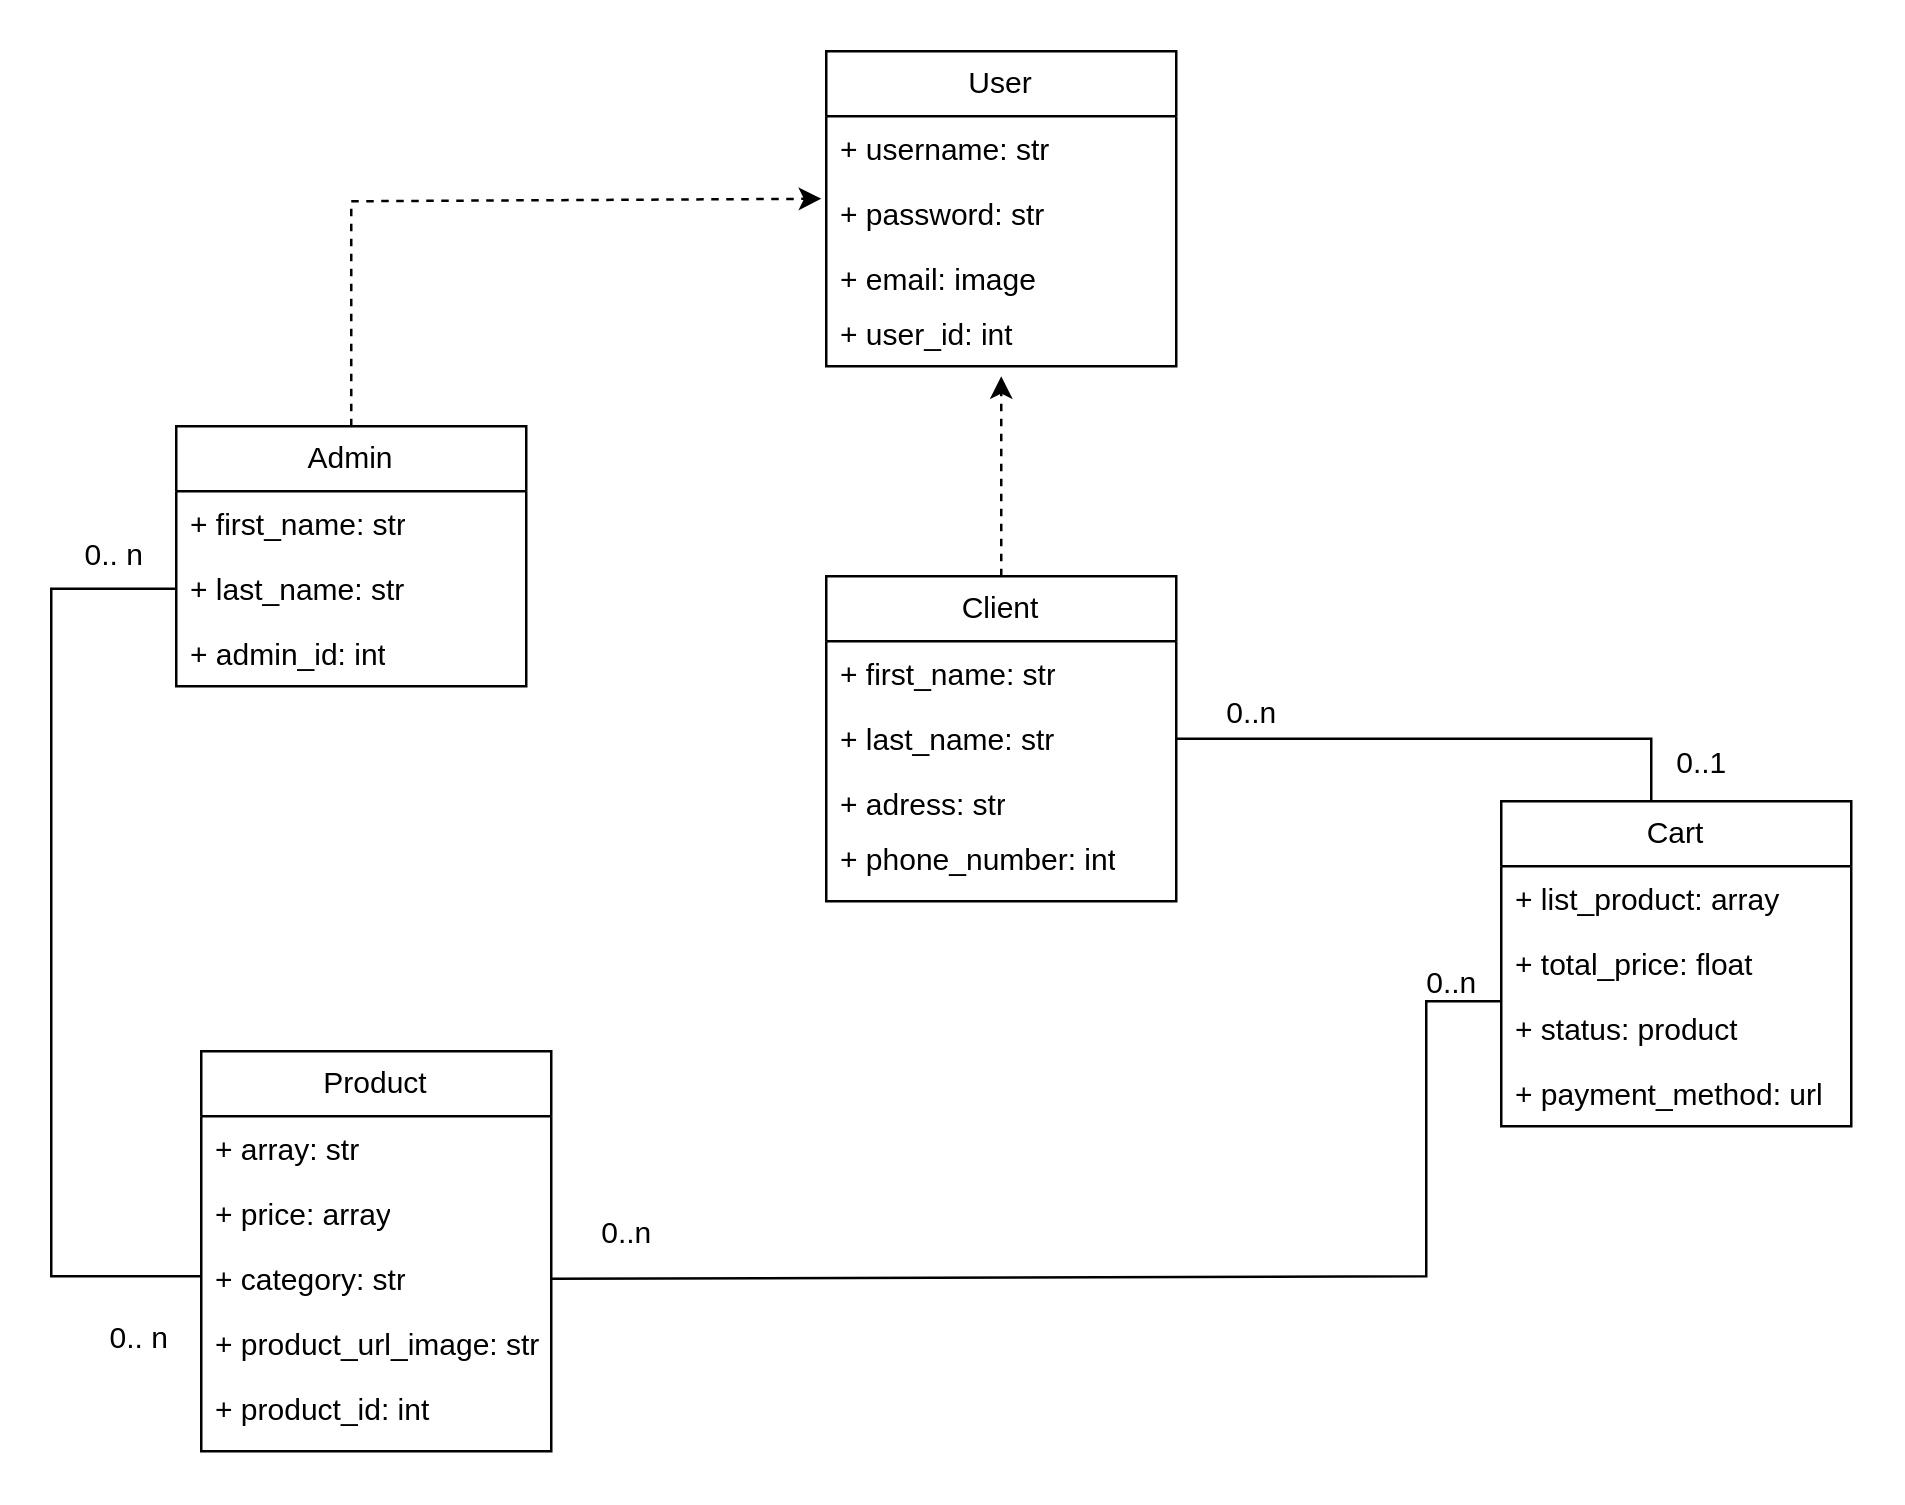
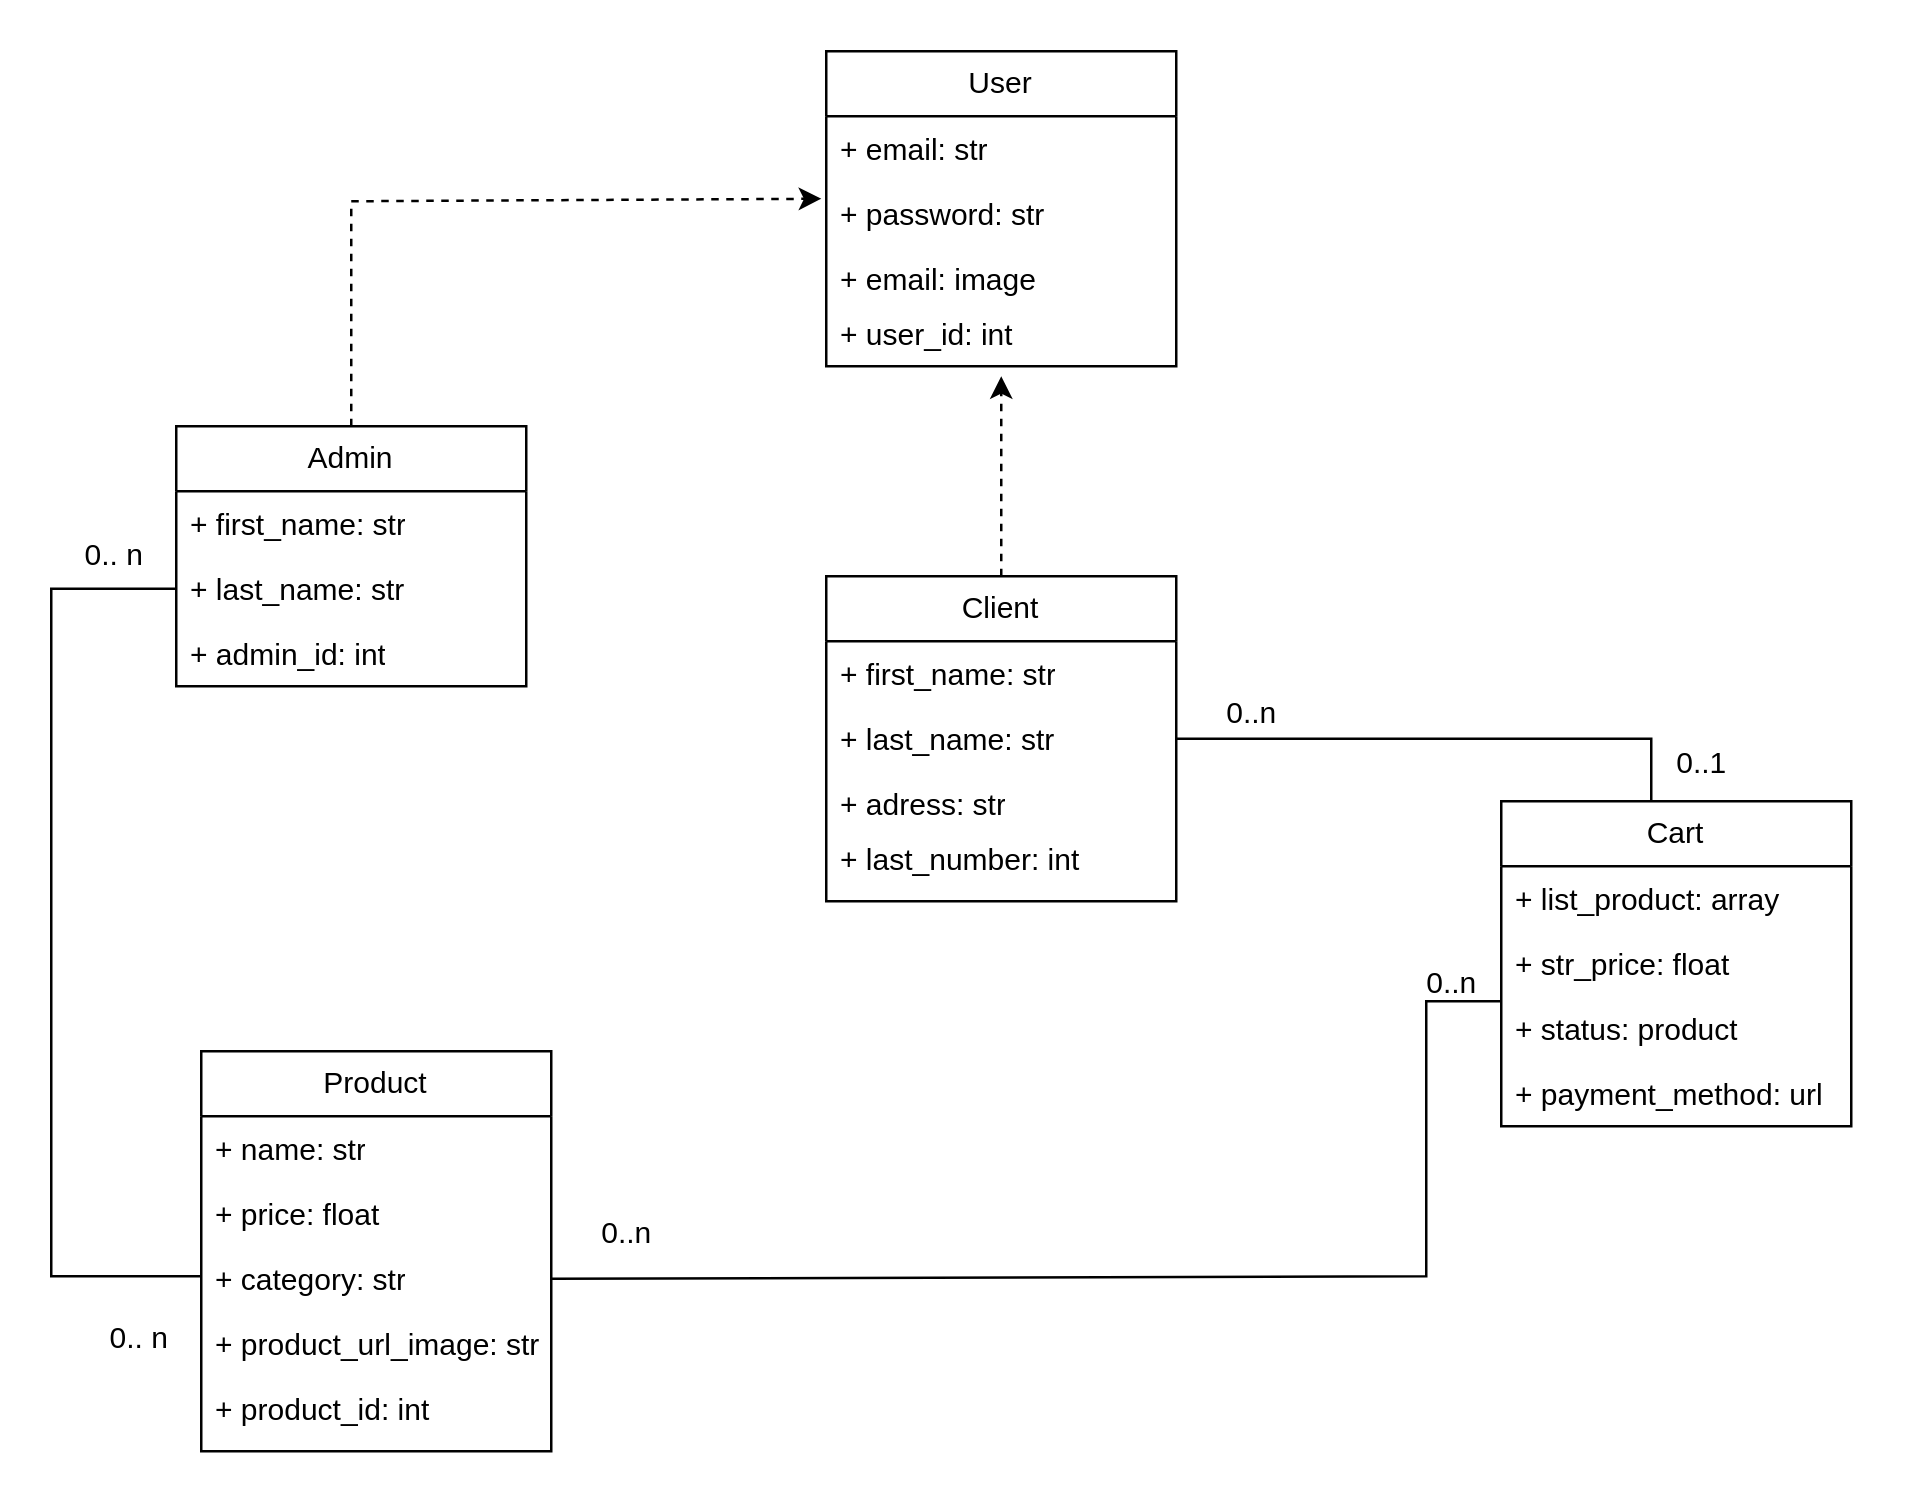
(956, 152) -> (923, 152)
(985, 862) -> (973, 862)
(1661, 967) -> (1648, 967)
(305, 1152) -> (297, 1152)
(318, 1217) -> (314, 1217)
